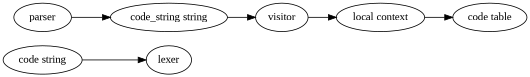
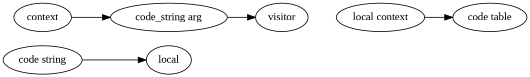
(43, 17) -> (43, 17)
(169, 17) -> (169, 17)
(318, 17) -> none
(169, 60) -> (169, 60)
